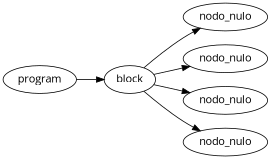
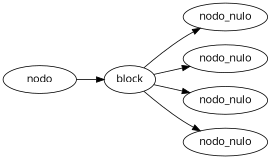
(40, 80) -> (40, 80)
